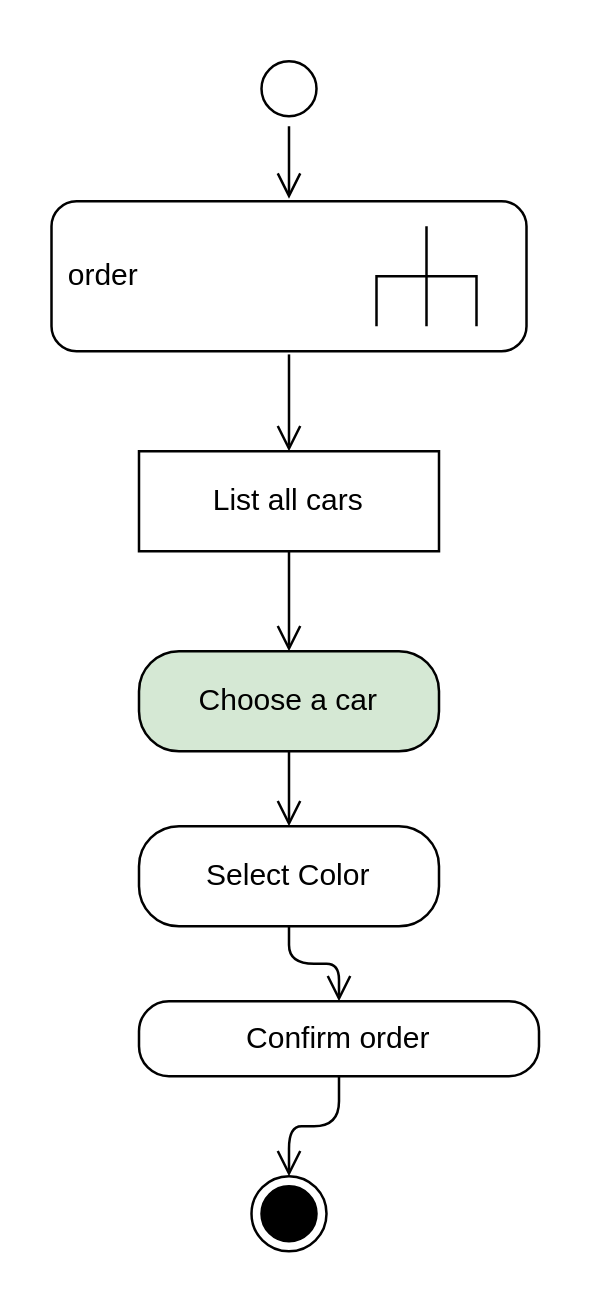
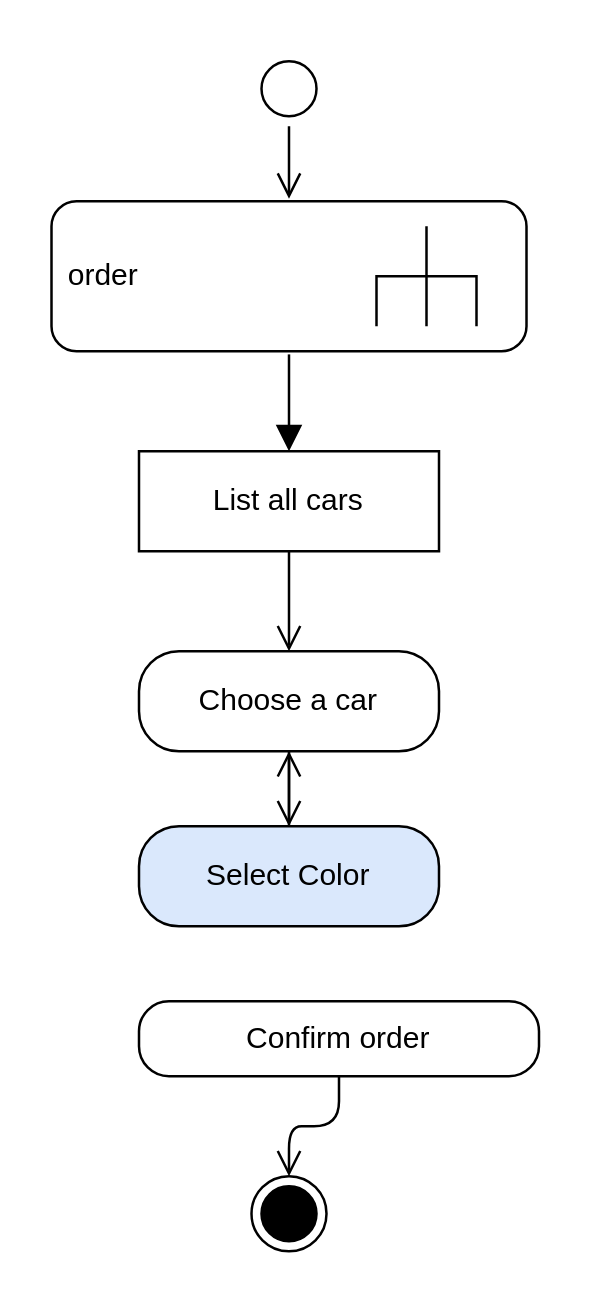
(289, 433) -> (289, 424)
(289, 701) -> (289, 701)
(289, 876) -> (289, 876)
(311, 964) -> (289, 824)
